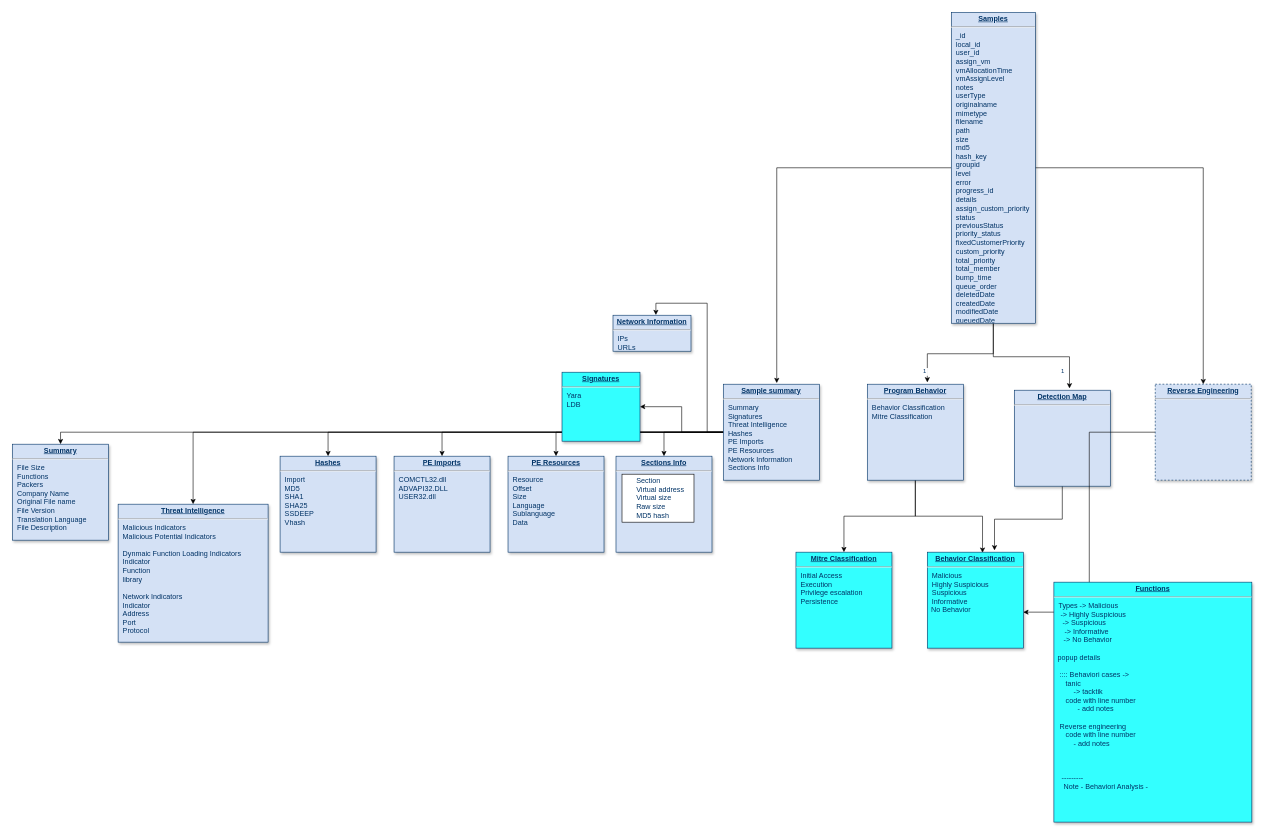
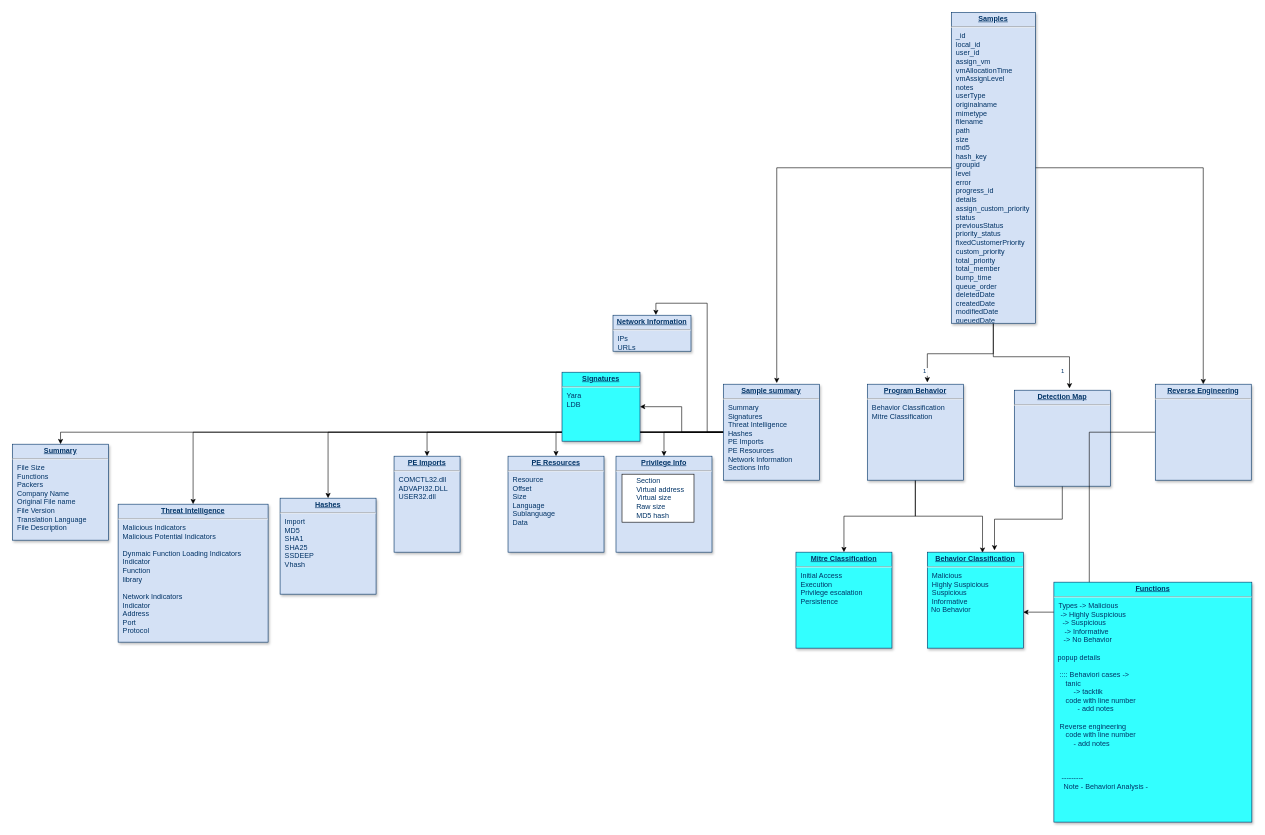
(1203, 432) -> (1203, 432)
(640, 461) -> (640, 461)
(328, 504) -> (328, 546)
(442, 504) -> (427, 504)
